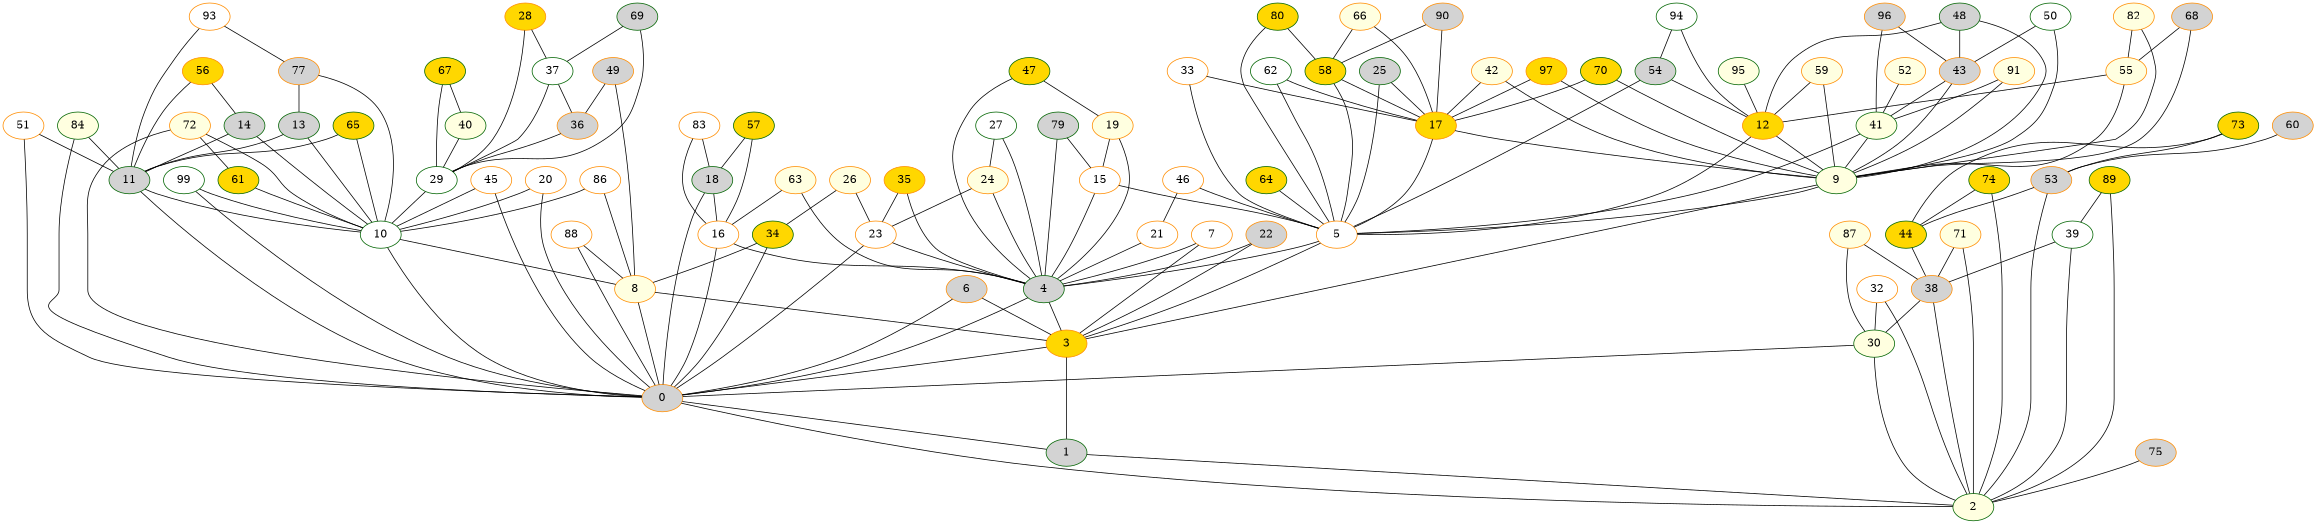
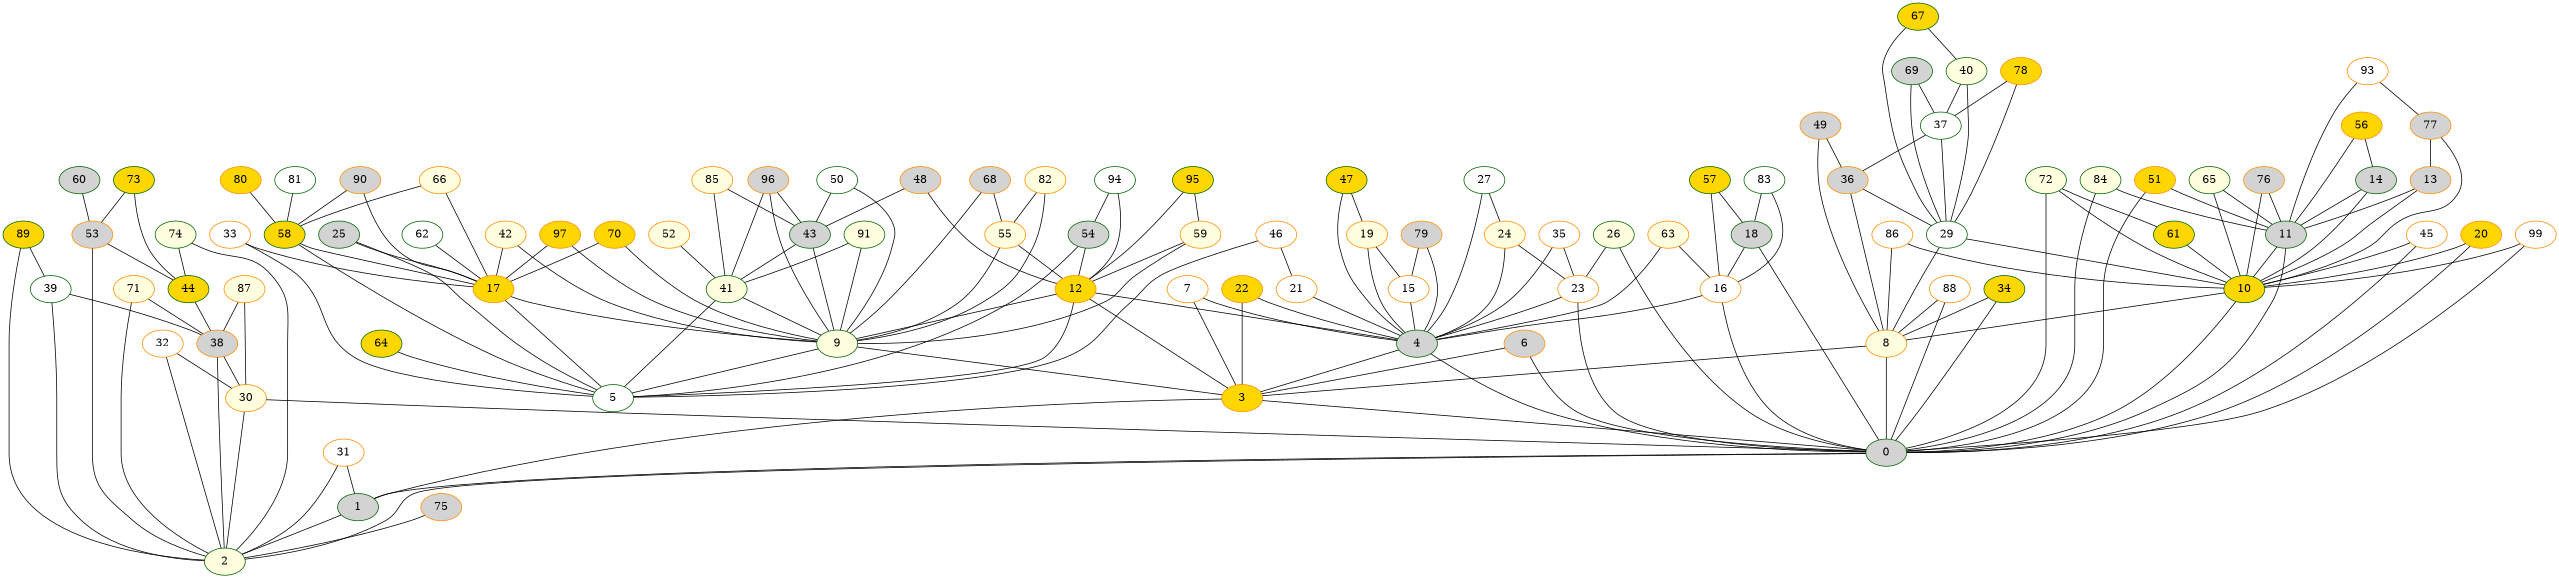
(525, 17) -> (2021, 71)
(1278, 17) -> (241, 180)
(1960, 17) -> (920, 180)
(1601, 71) -> (615, 235)
(1739, 71) -> (1193, 180)
(1960, 71) -> (810, 235)
(2014, 71) -> (864, 235)
none -> (1954, 98)
(23, 126) -> (2155, 180)
(190, 126) -> (2046, 180)
(299, 126) -> (2431, 180)
(353, 126) -> (2210, 180)
(699, 126) -> (1764, 180)
(1058, 126) -> (1422, 235)
(1269, 126) -> none
(2005, 126) -> (787, 259)
(2293, 126) -> (79, 180)
(1312, 150) -> none
(184, 180) -> (2536, 235)
none -> (295, 180)
(546, 180) -> (2481, 235)
none -> (712, 180)
(850, 180) -> (1614, 235)
(905, 180) -> (1559, 235)
(1989, 180) -> (176, 235)
none -> (2264, 180)
(815, 205) -> (1716, 384)
(1219, 206) -> none
none -> (1197, 207)
(381, 235) -> (2244, 289)
(1266, 235) -> (1242, 289)
(1337, 235) -> (613, 398)
none -> (1867, 262)
(1192, 268) -> (1231, 314)
none -> (1915, 289)
(1204, 295) -> (1159, 344)
(1874, 344) -> (246, 398)
(662, 398) -> (1886, 453)
none -> (344, 453)
